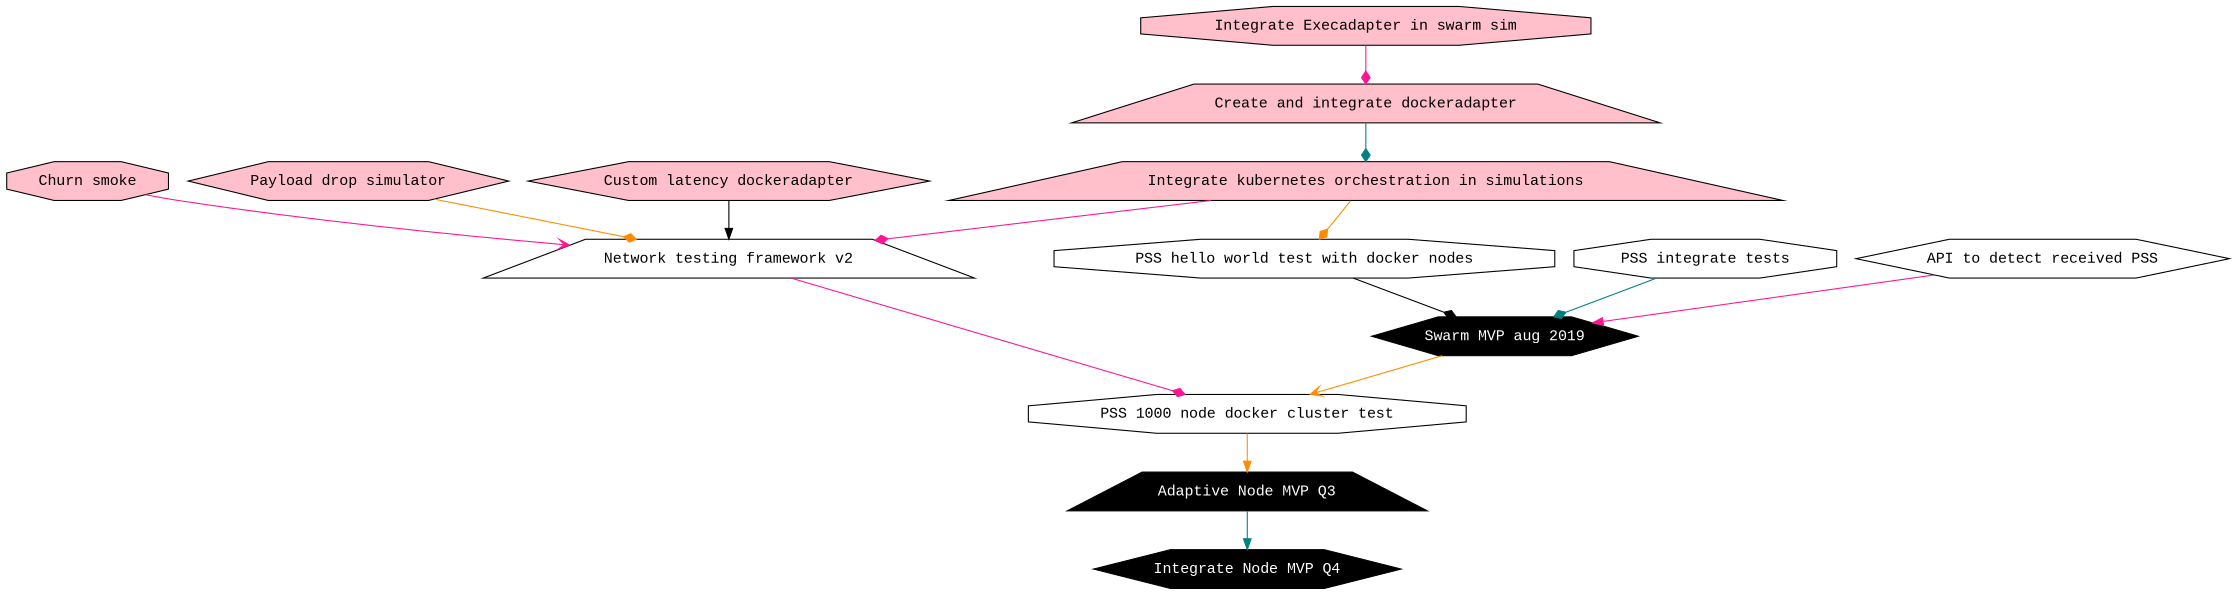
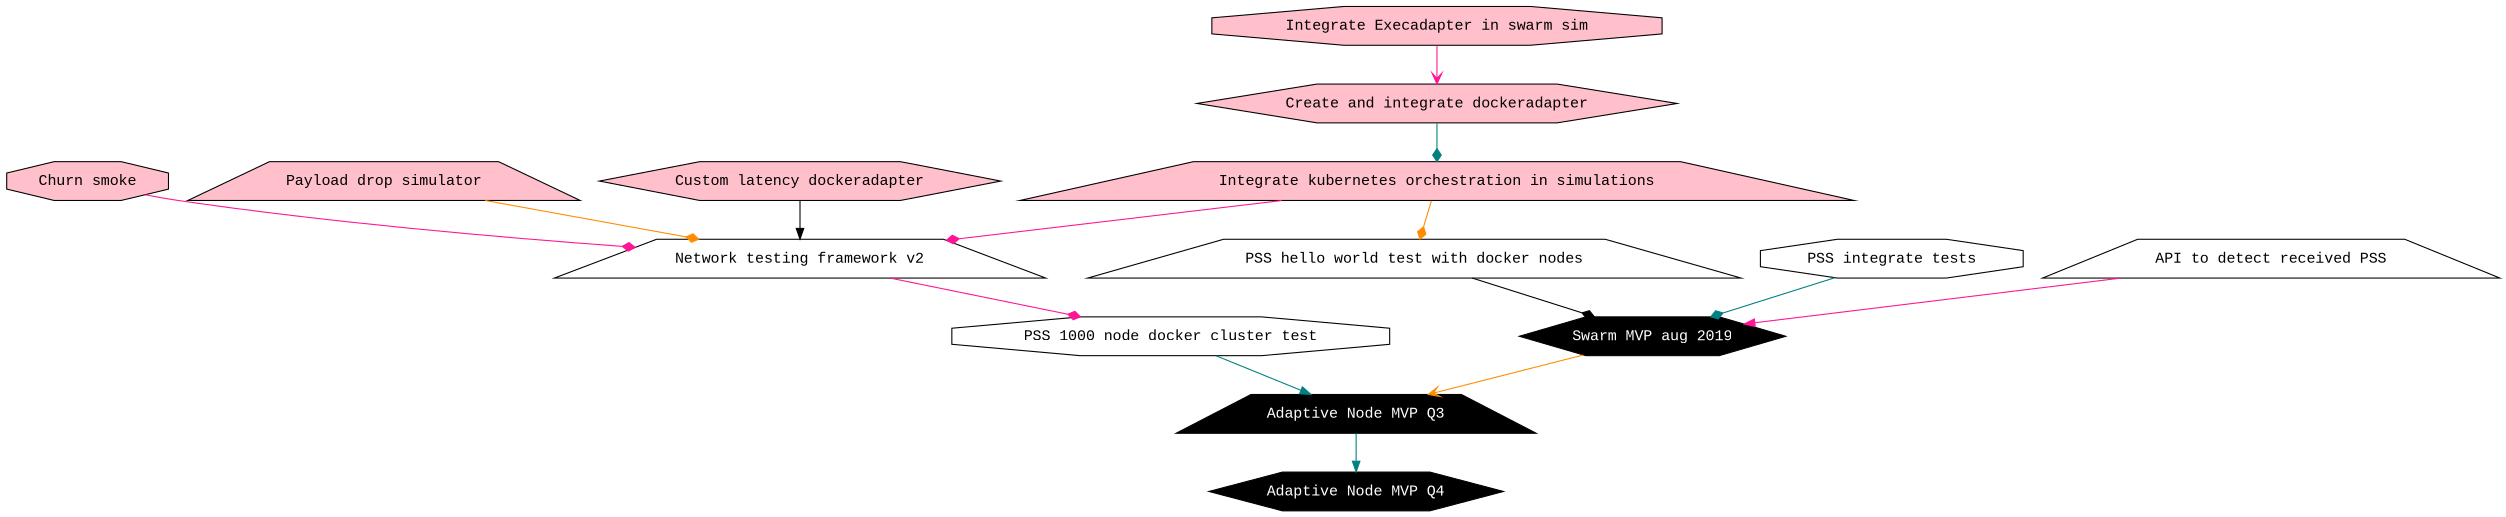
(1366, 58) -> (1437, 59)
(1366, 103) -> (1437, 103)
(348, 181) -> (384, 181)
(352, 223) -> (383, 226)
(1304, 259) -> (1414, 259)
(2043, 259) -> (2271, 259)
(1381, 373) -> (1511, 373)
(1247, 447) -> (1258, 373)
(1247, 569) -> (1356, 491)
